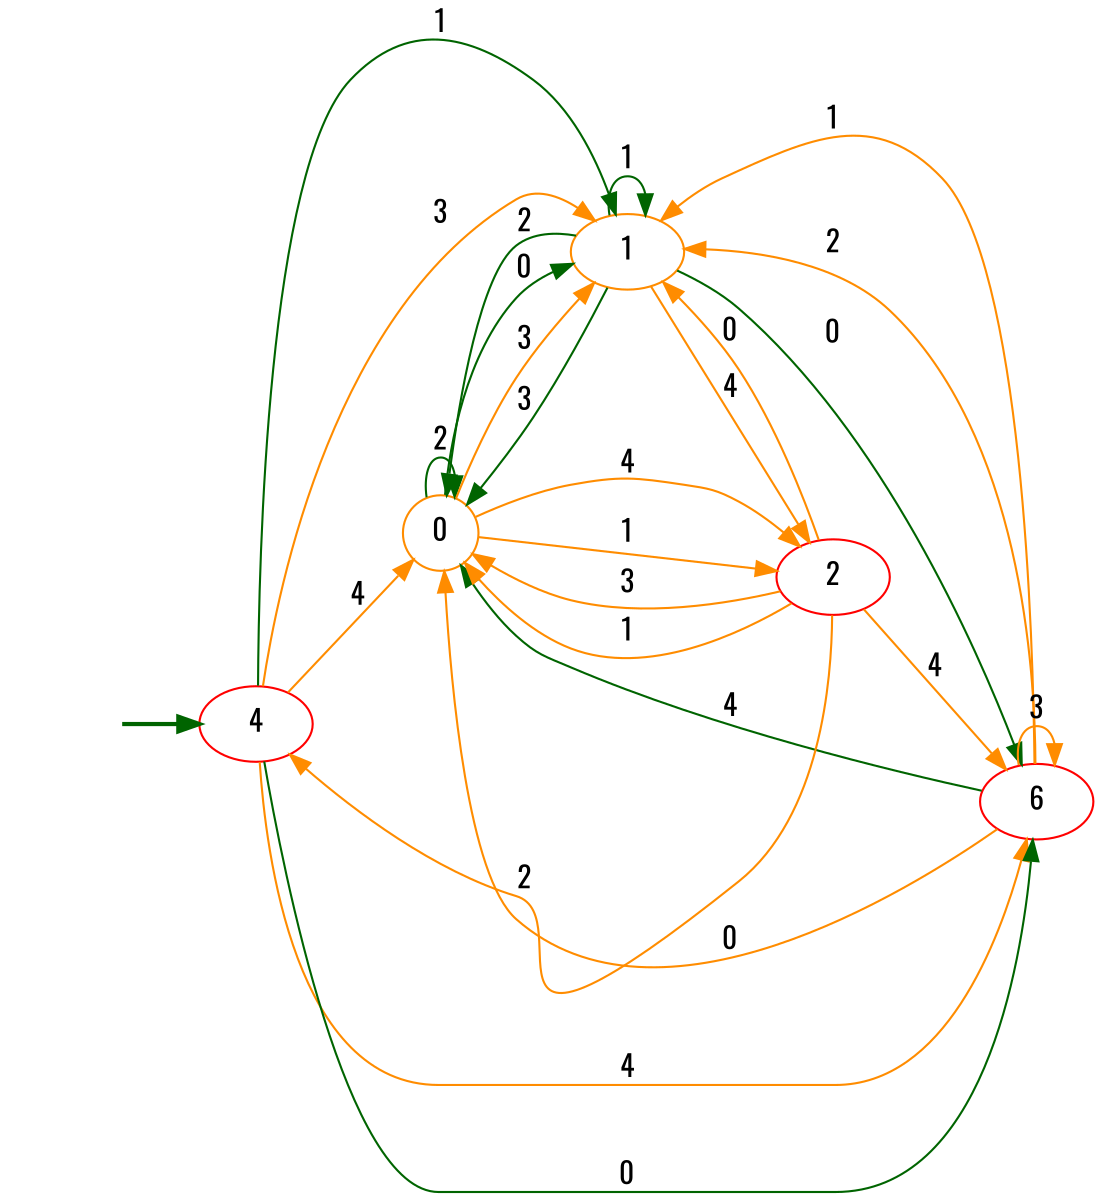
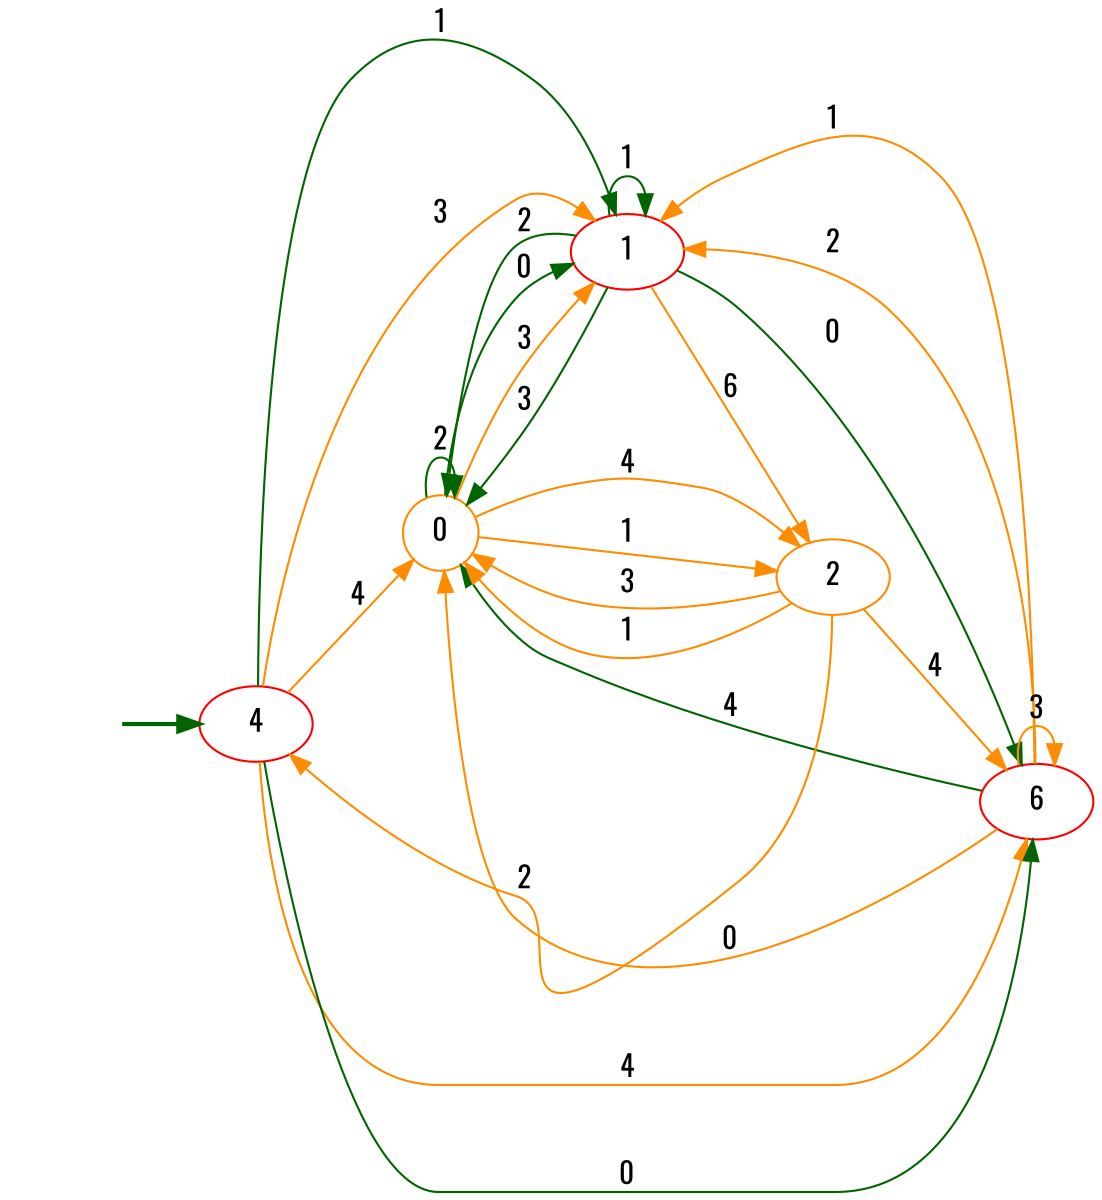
(627, 252) -> (627, 252)
(730, 389) -> (730, 389)
(763, 410) -> none
(833, 577) -> (833, 577)
